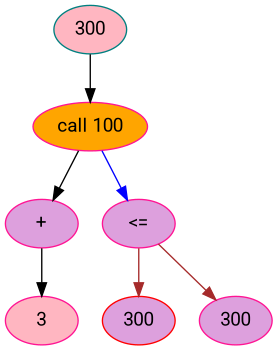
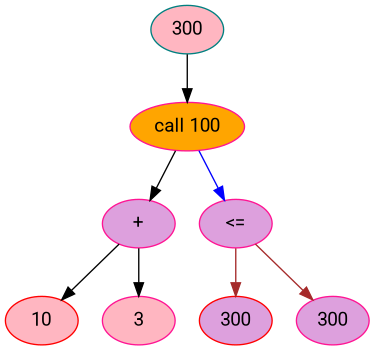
none -> (42, 321)
